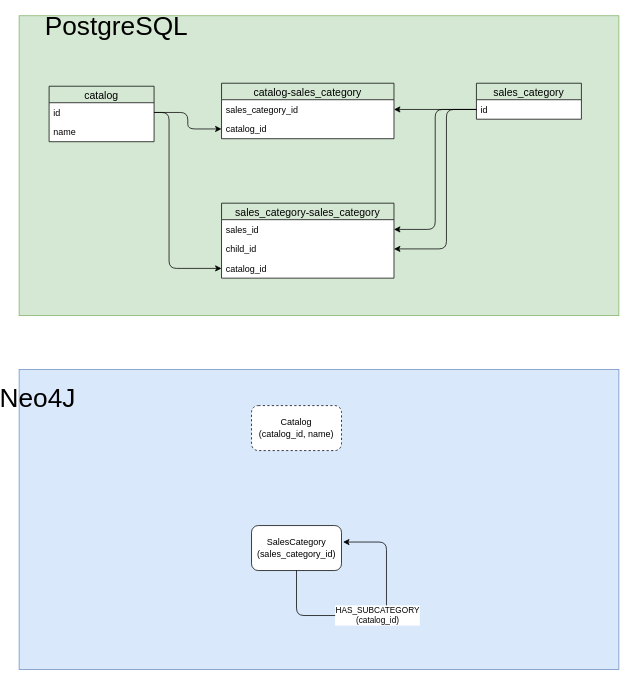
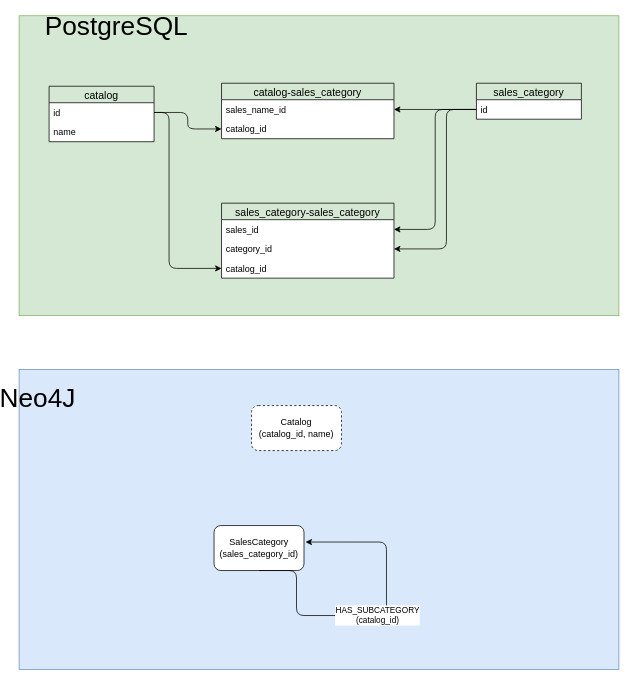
(266, 110) -> (256, 110)
(242, 249) -> (252, 249)
(297, 548) -> (259, 548)
